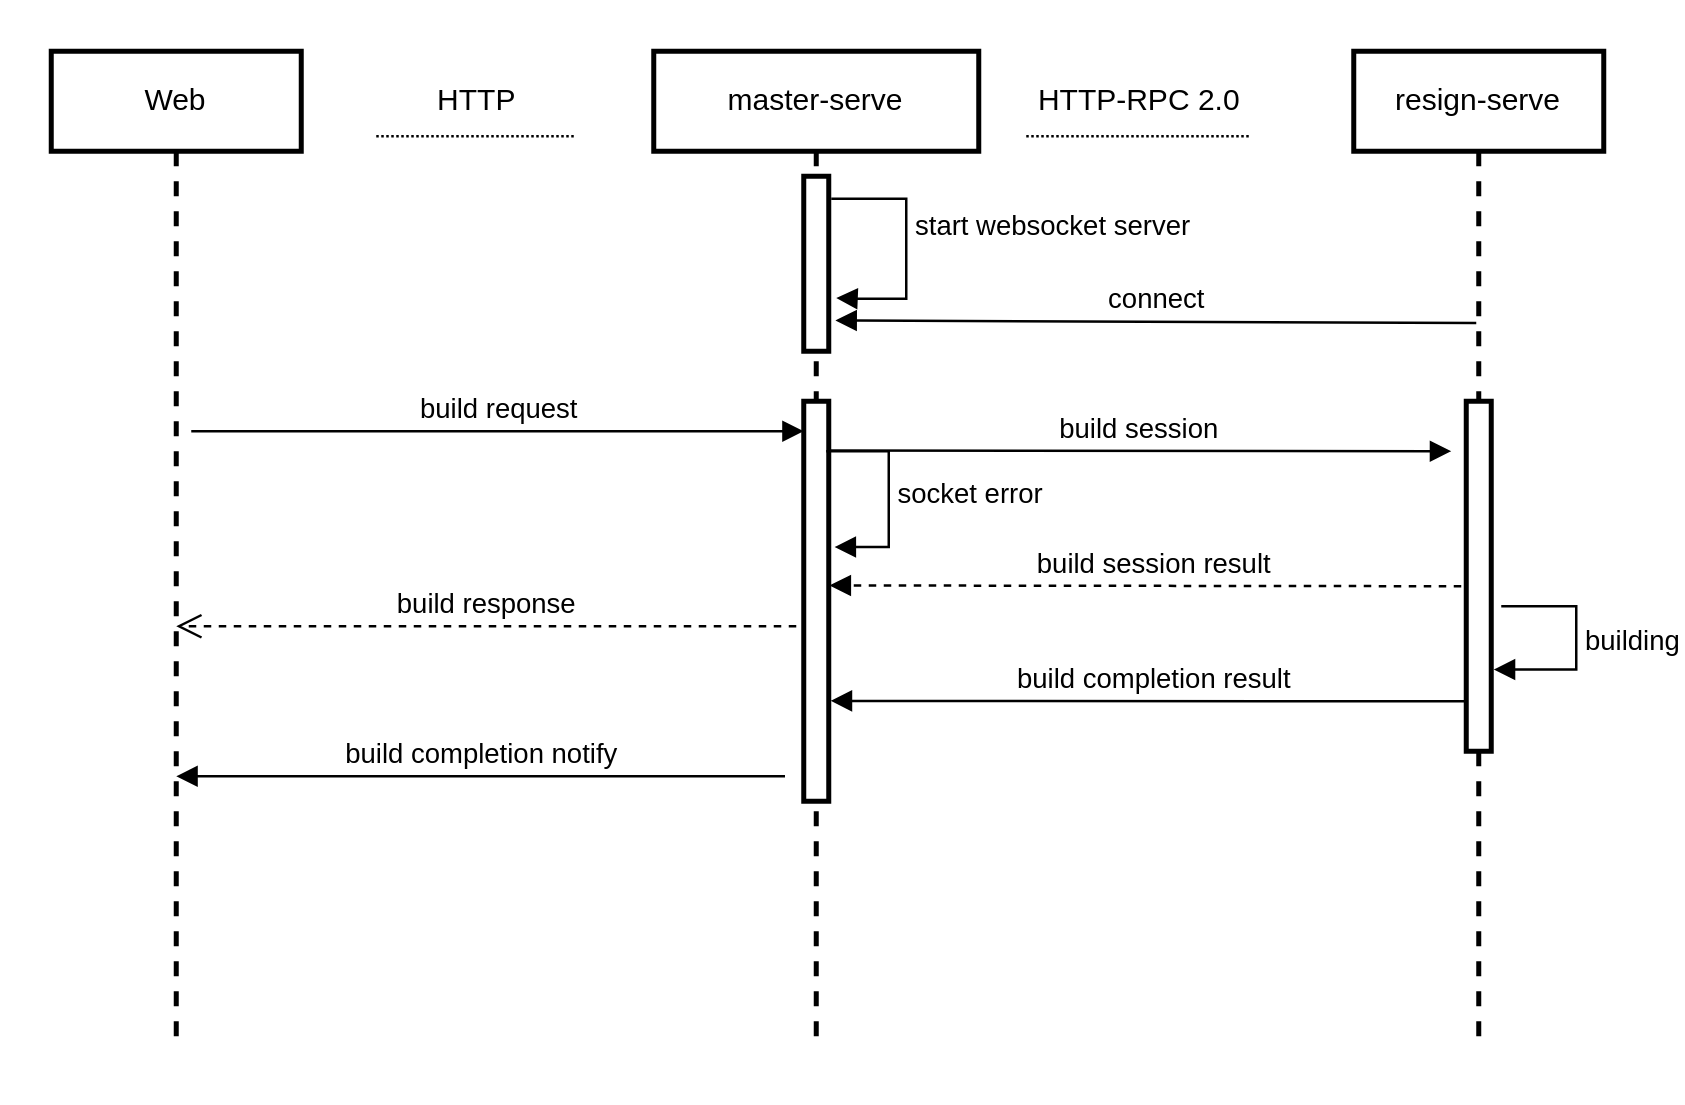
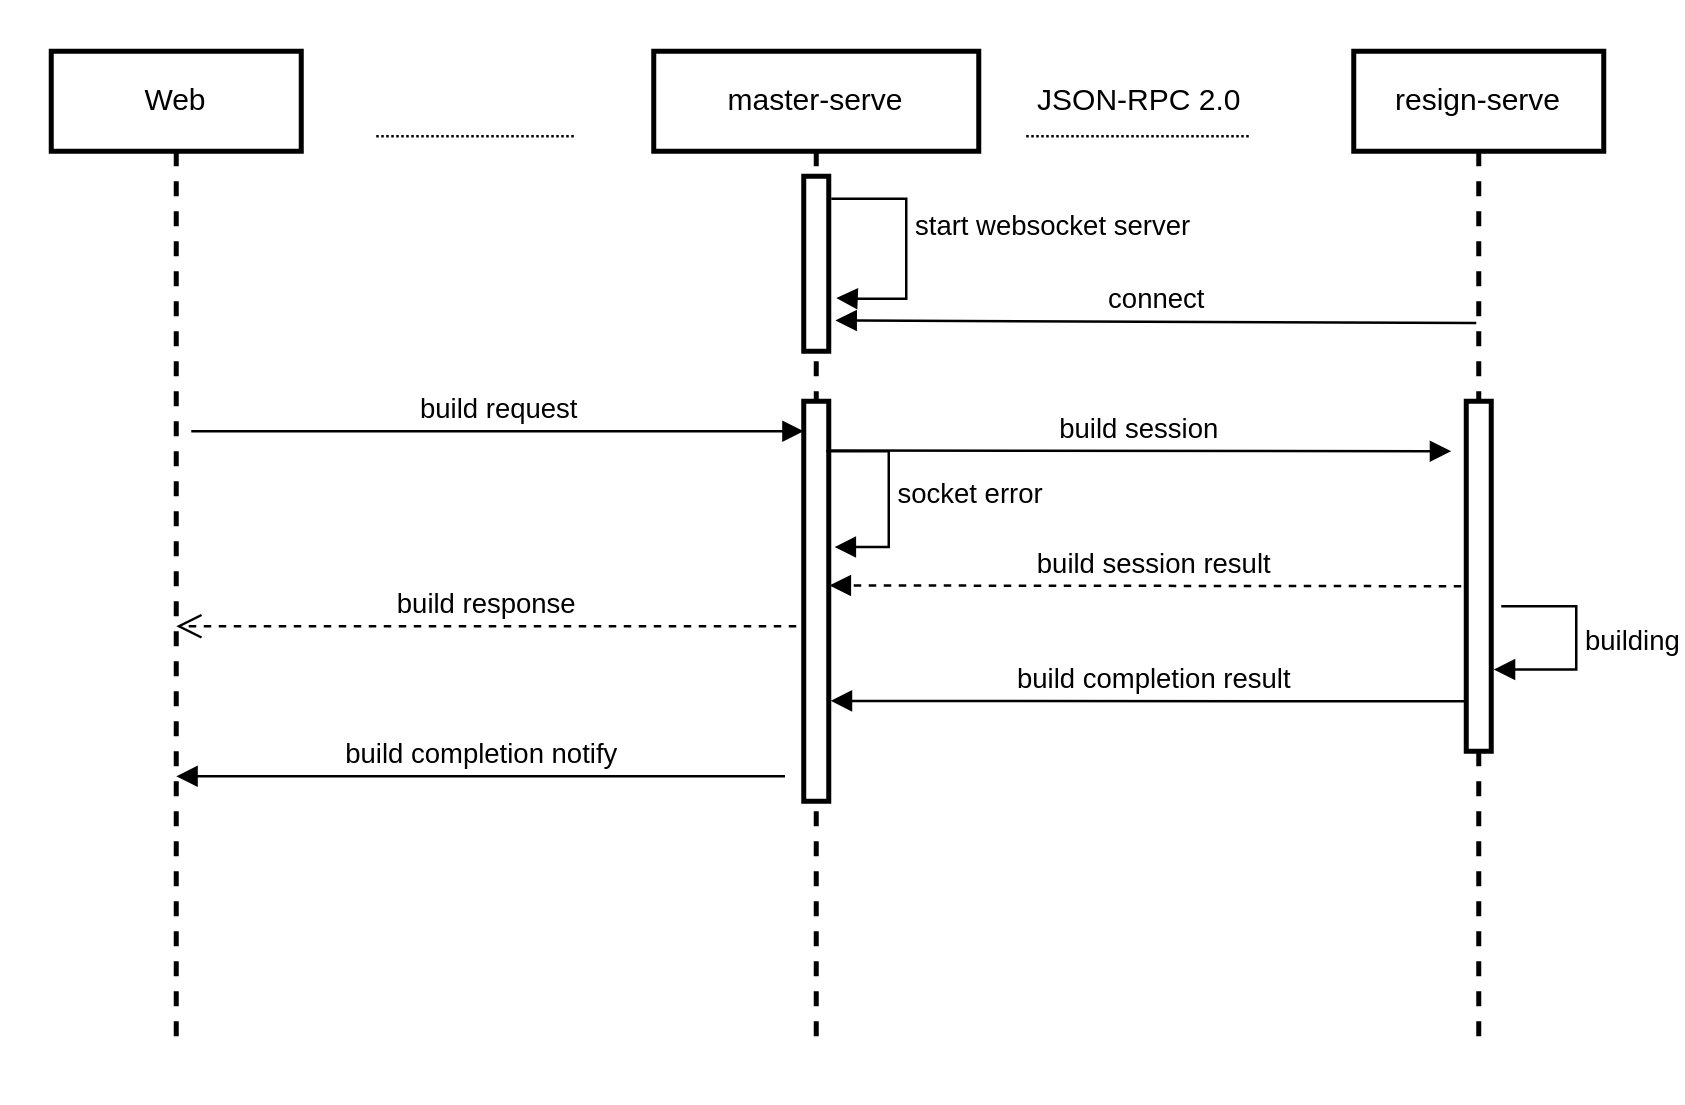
(476, 101) -> none
(1140, 101) -> (1140, 101)
